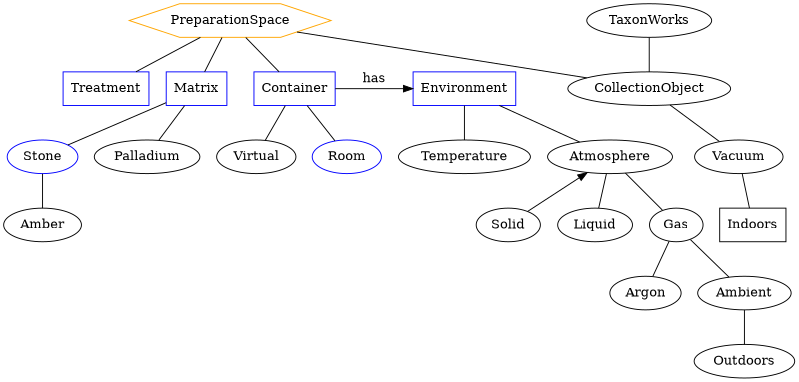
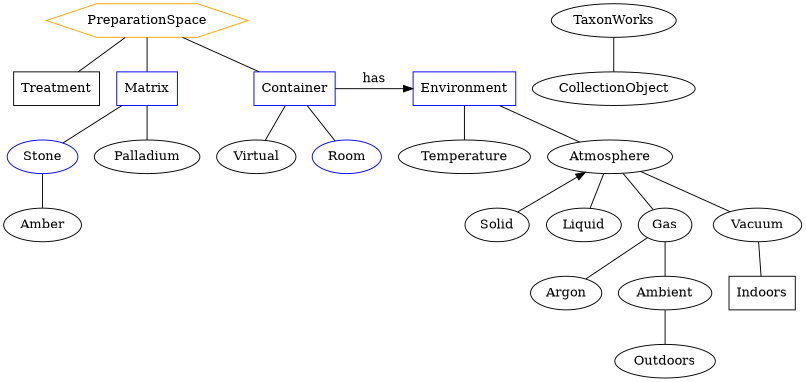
(442, 55) -> none
(106, 89) -> (57, 89)
(695, 123) -> (685, 192)
